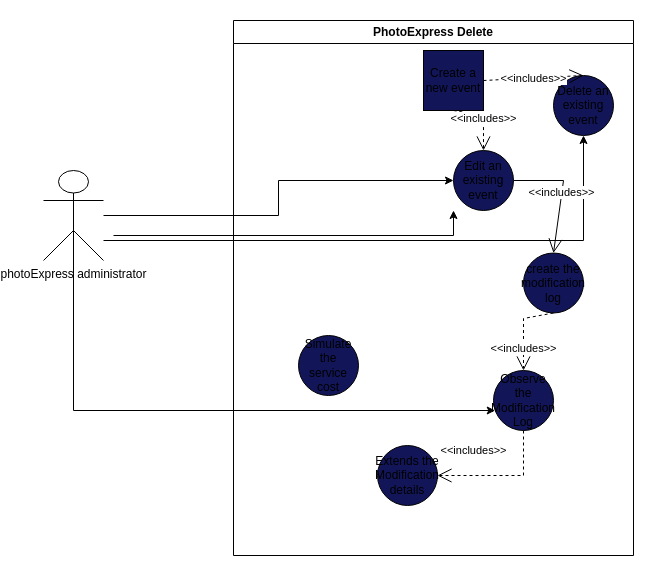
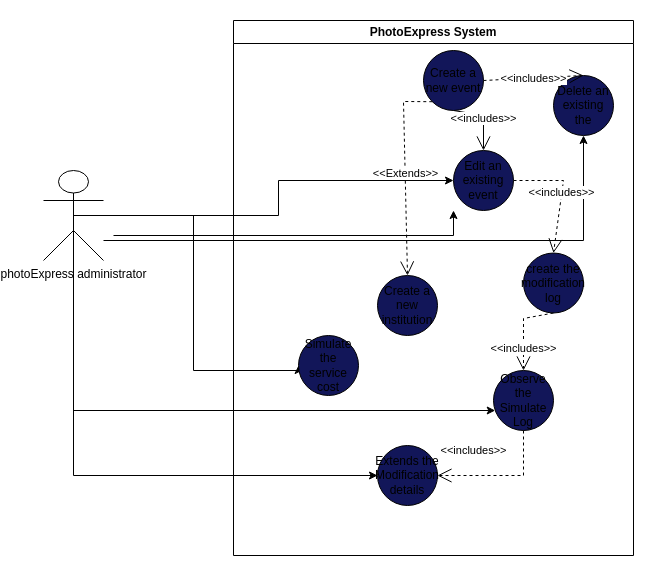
(434, 33) -> (434, 33)
(454, 81) -> (454, 81)
(584, 106) -> (584, 106)
(484, 134) -> (484, 134)
none -> (405, 173)
(541, 181) -> (541, 181)
none -> (408, 306)
none -> (194, 347)
(524, 401) -> (524, 401)
none -> (190, 476)
